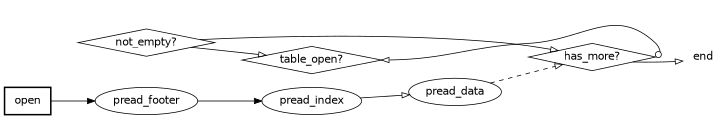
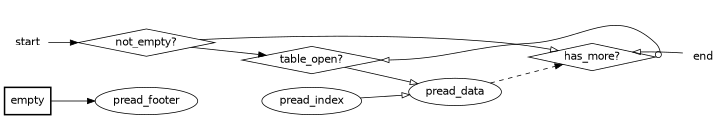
none -> (28, 43)
(225, 51) -> (225, 51)
(654, 62) -> (665, 52)
none -> (377, 75)
(523, 75) -> (523, 75)
(28, 101) -> (28, 101)
(226, 101) -> none
